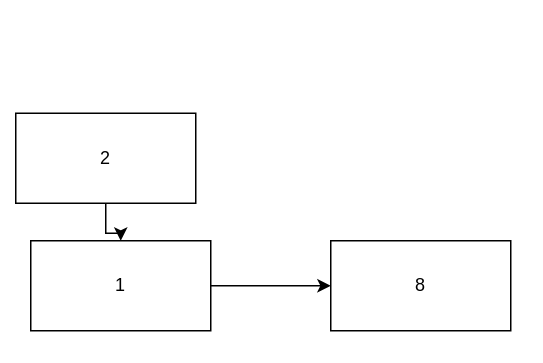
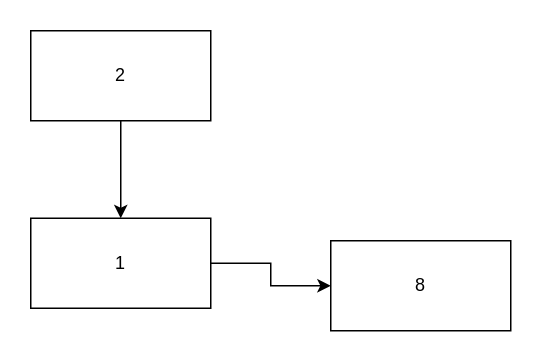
(106, 158) -> (121, 76)
(121, 286) -> (121, 263)
